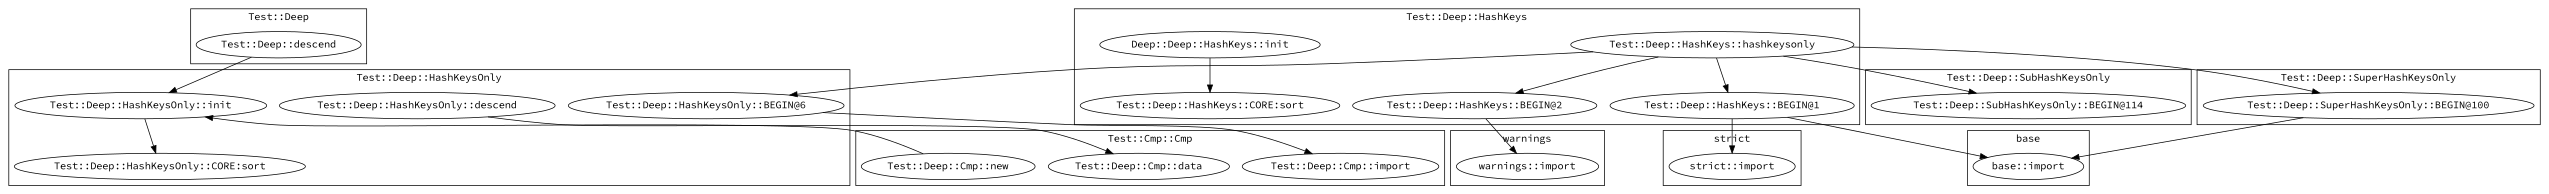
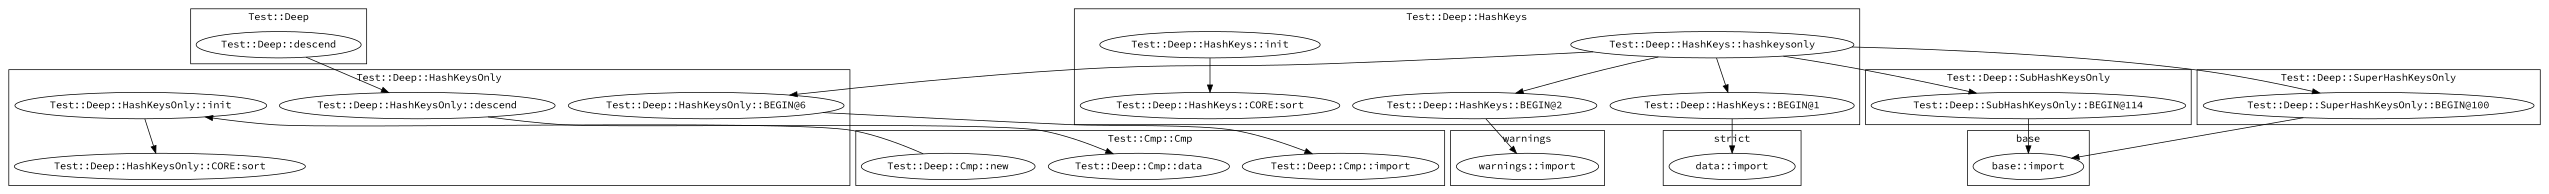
(1210, 45) -> (1210, 45)
(212, 74) -> (346, 74)
(1884, 137) -> (2028, 135)
(1732, 166) -> (1732, 166)
